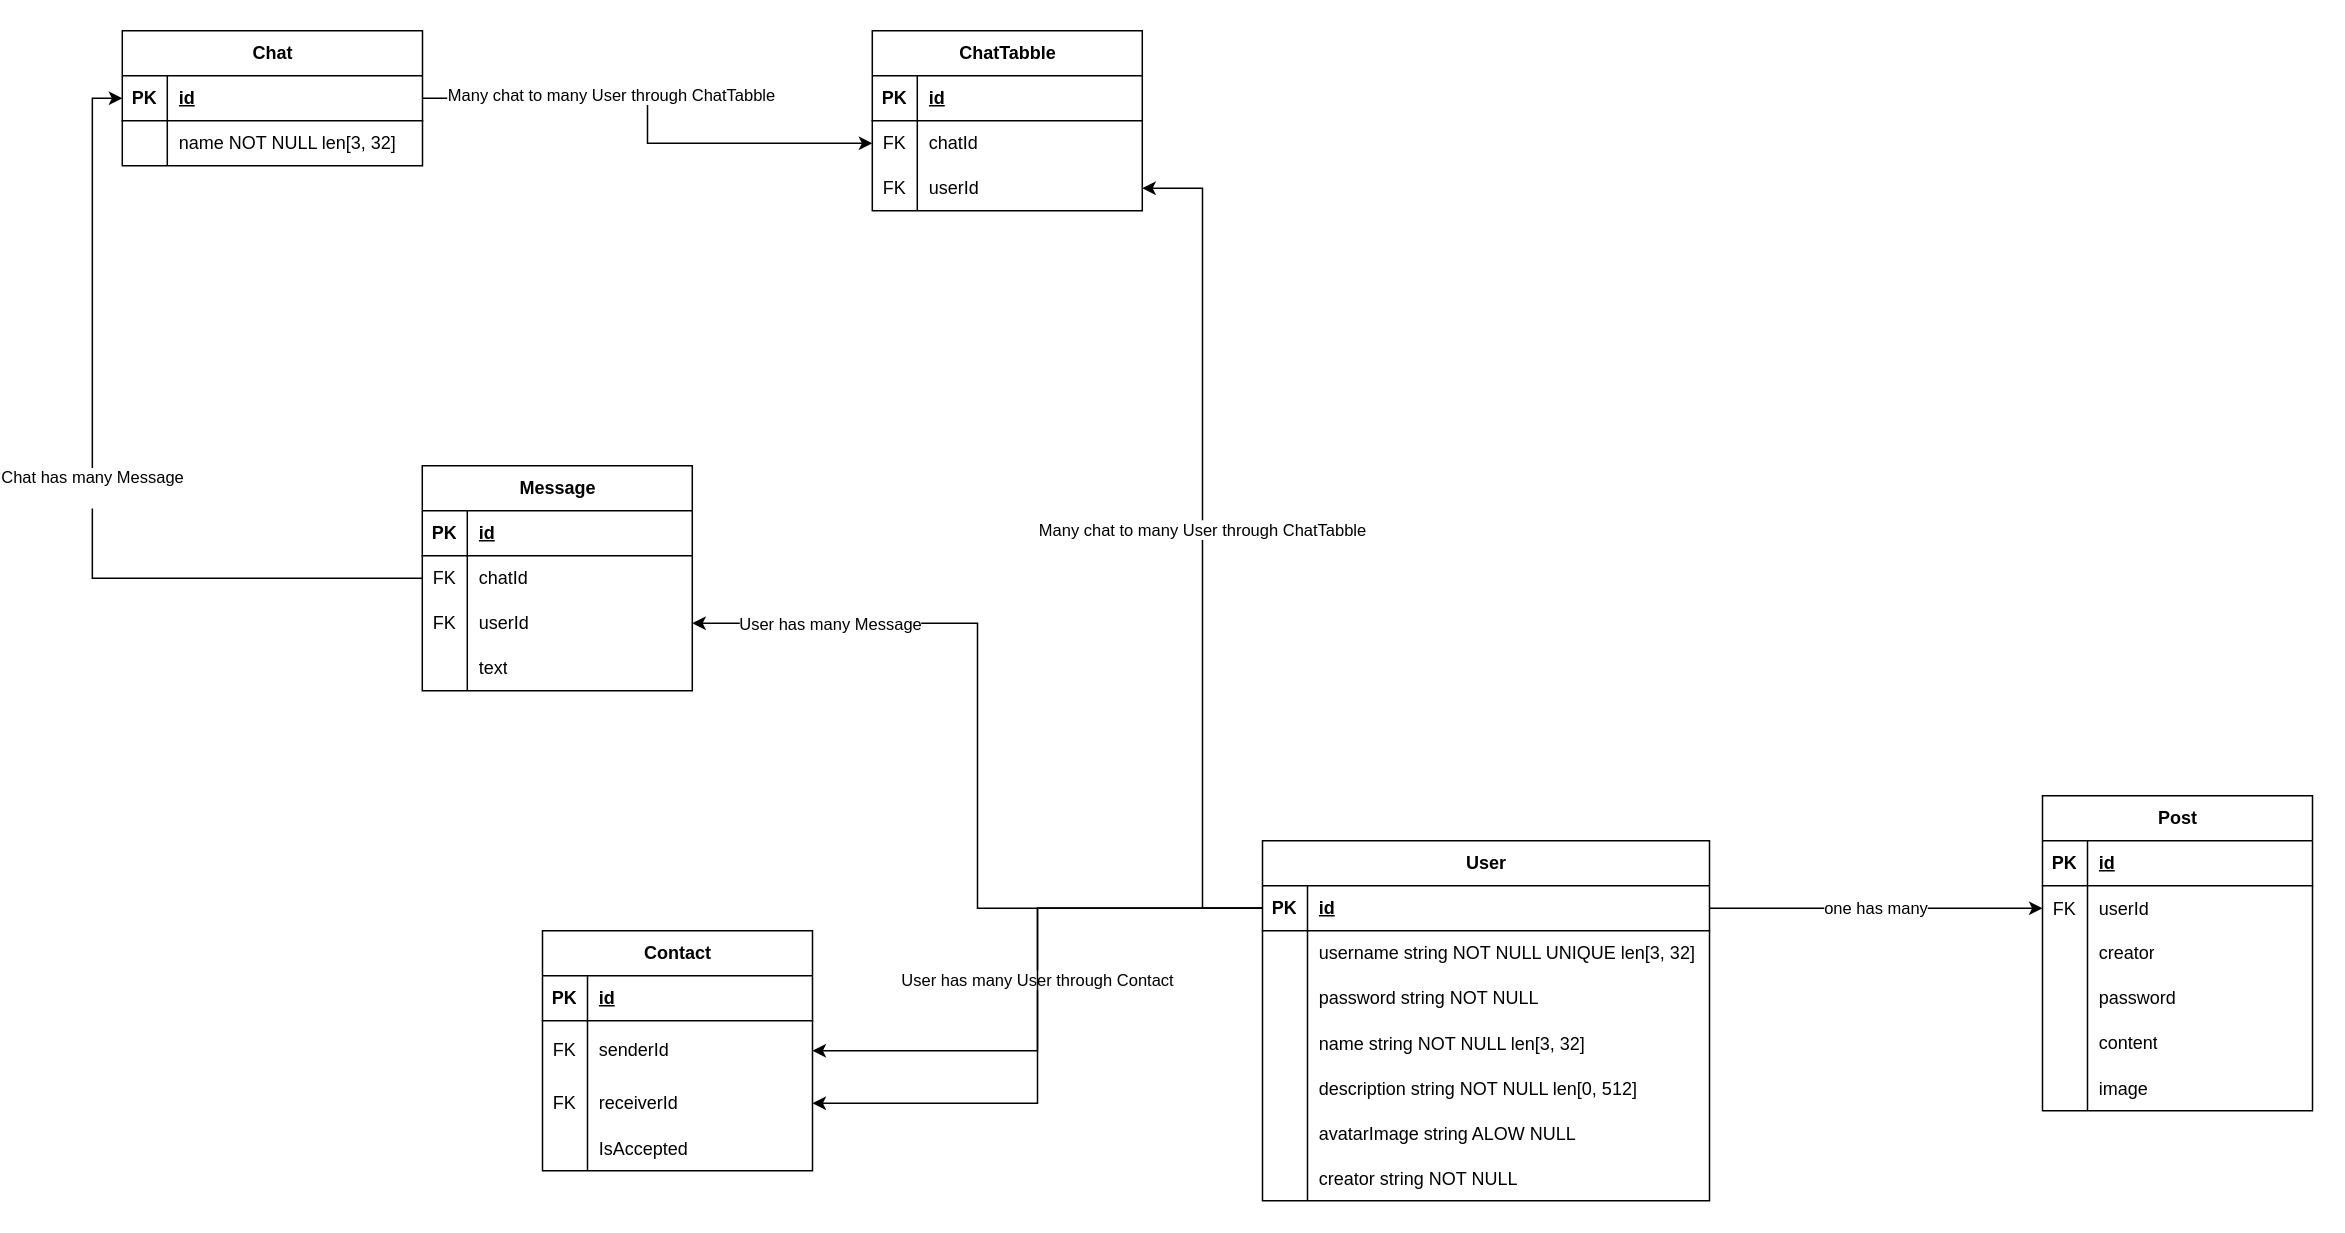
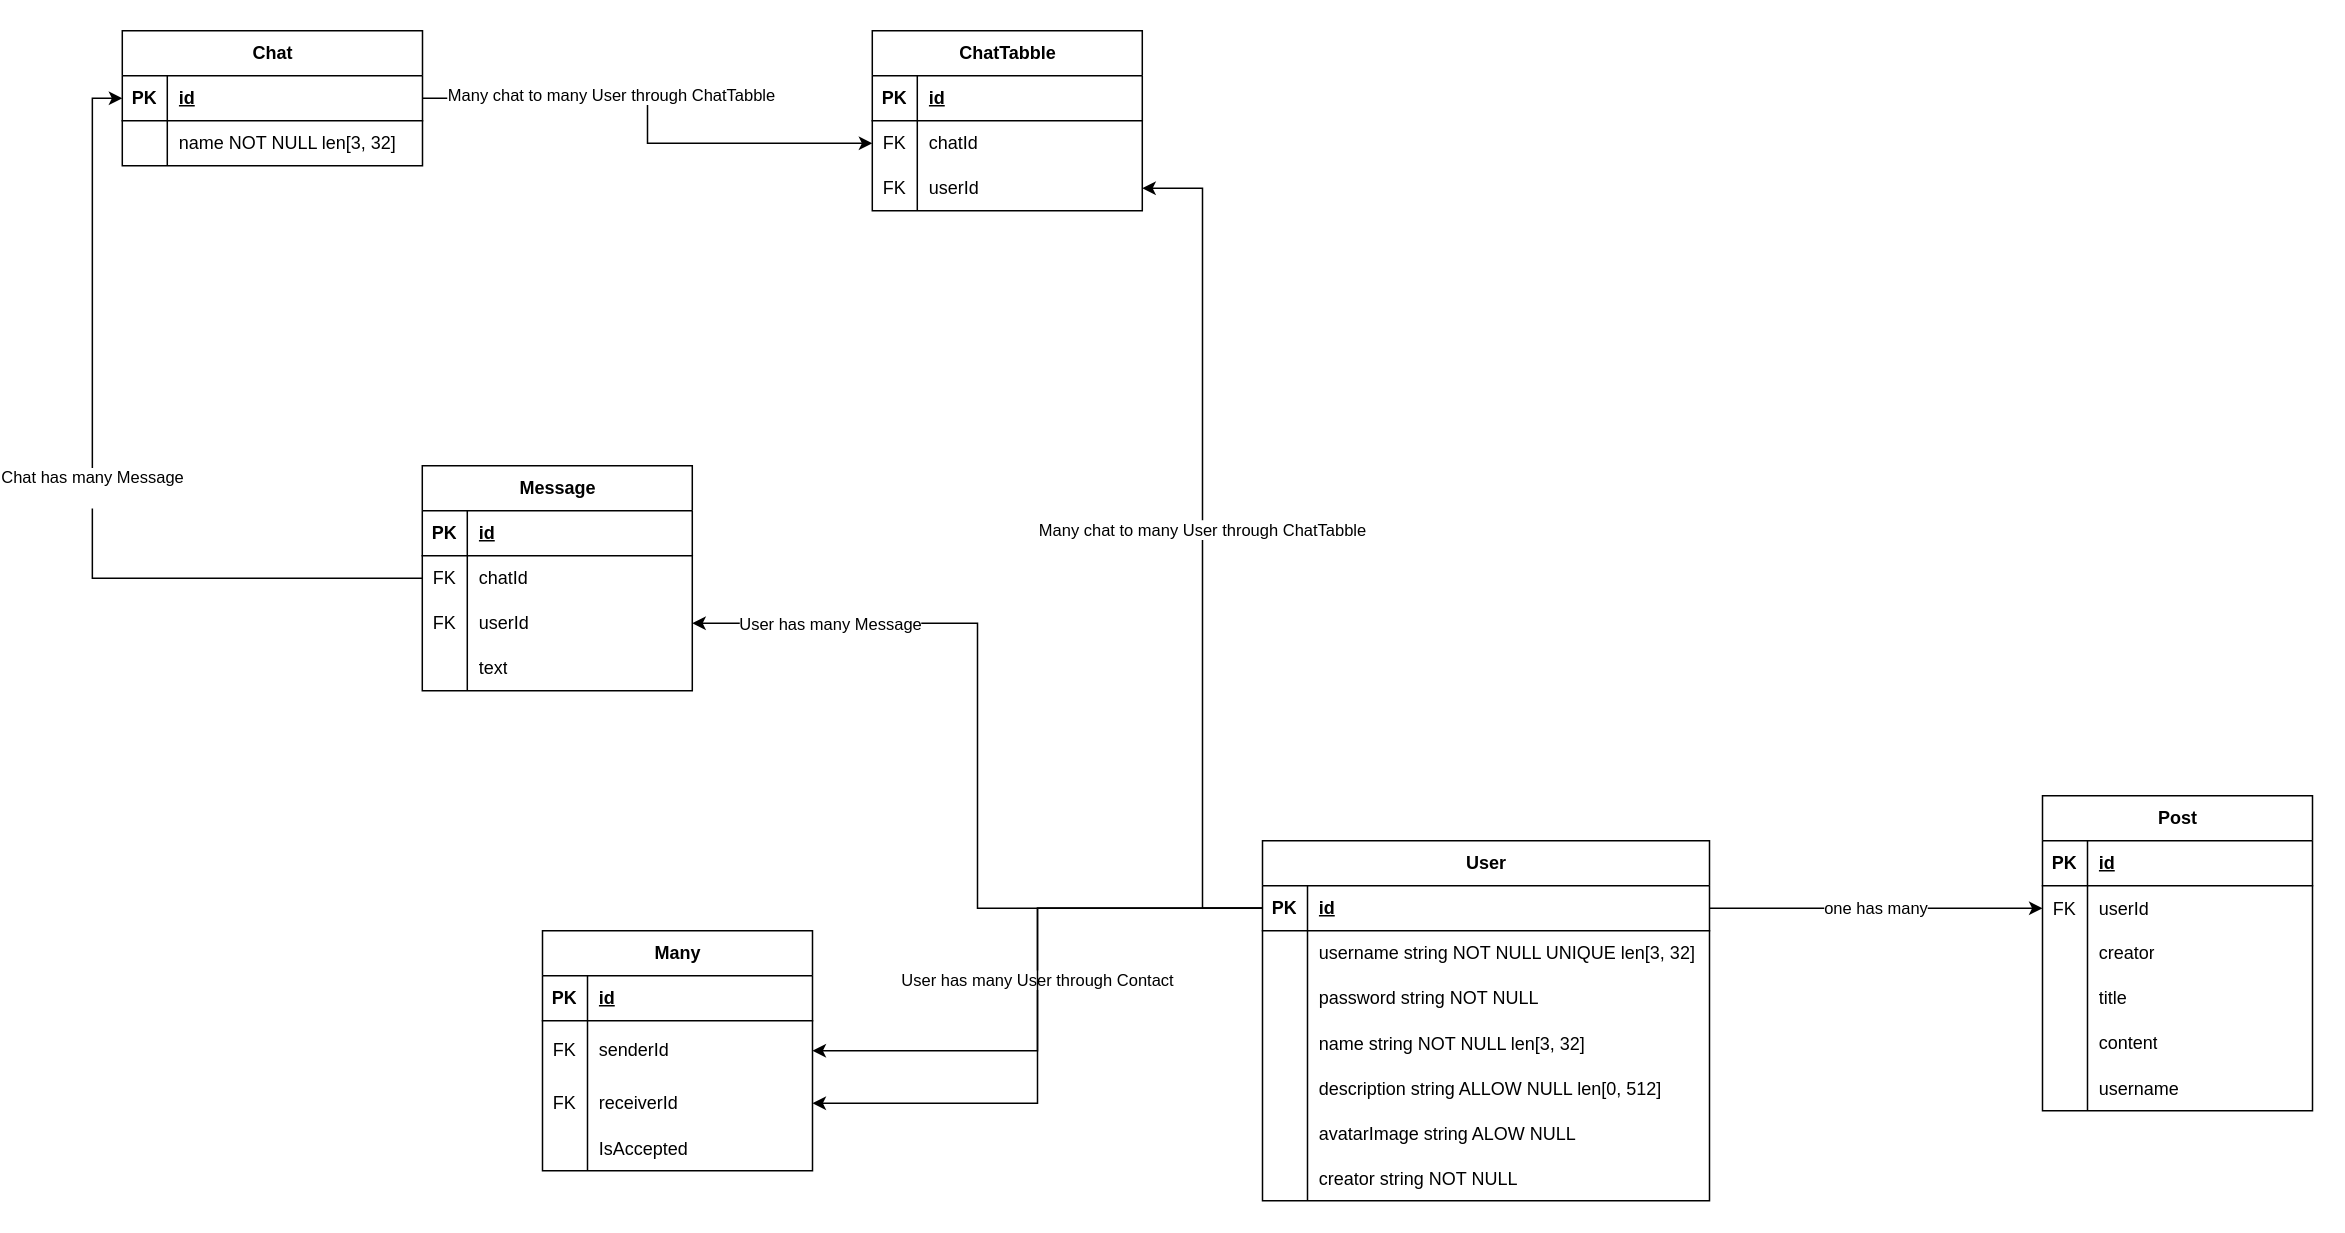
(678, 953) -> (678, 953)
(2140, 998) -> (2120, 998)
(1492, 1089) -> (1502, 1089)
(2121, 1089) -> (2139, 1089)
